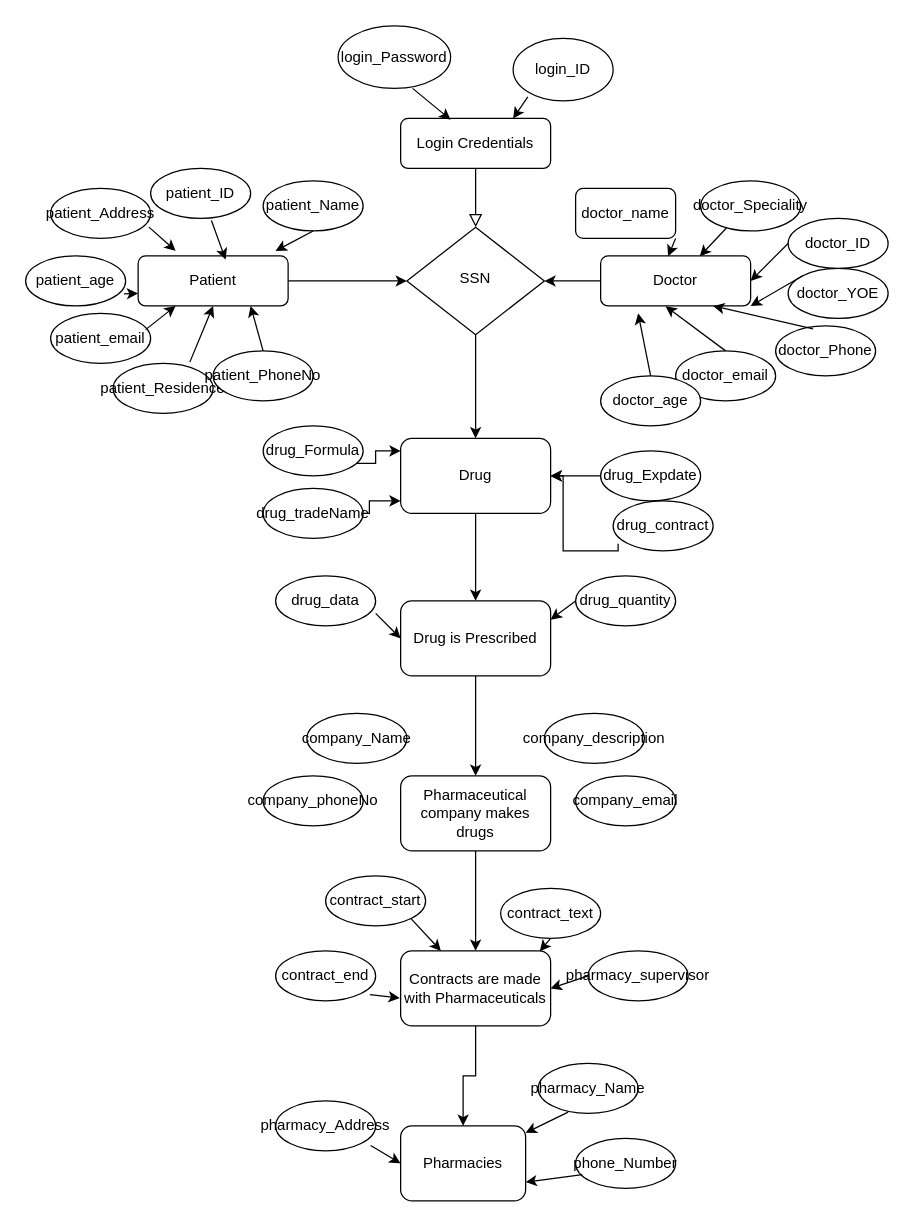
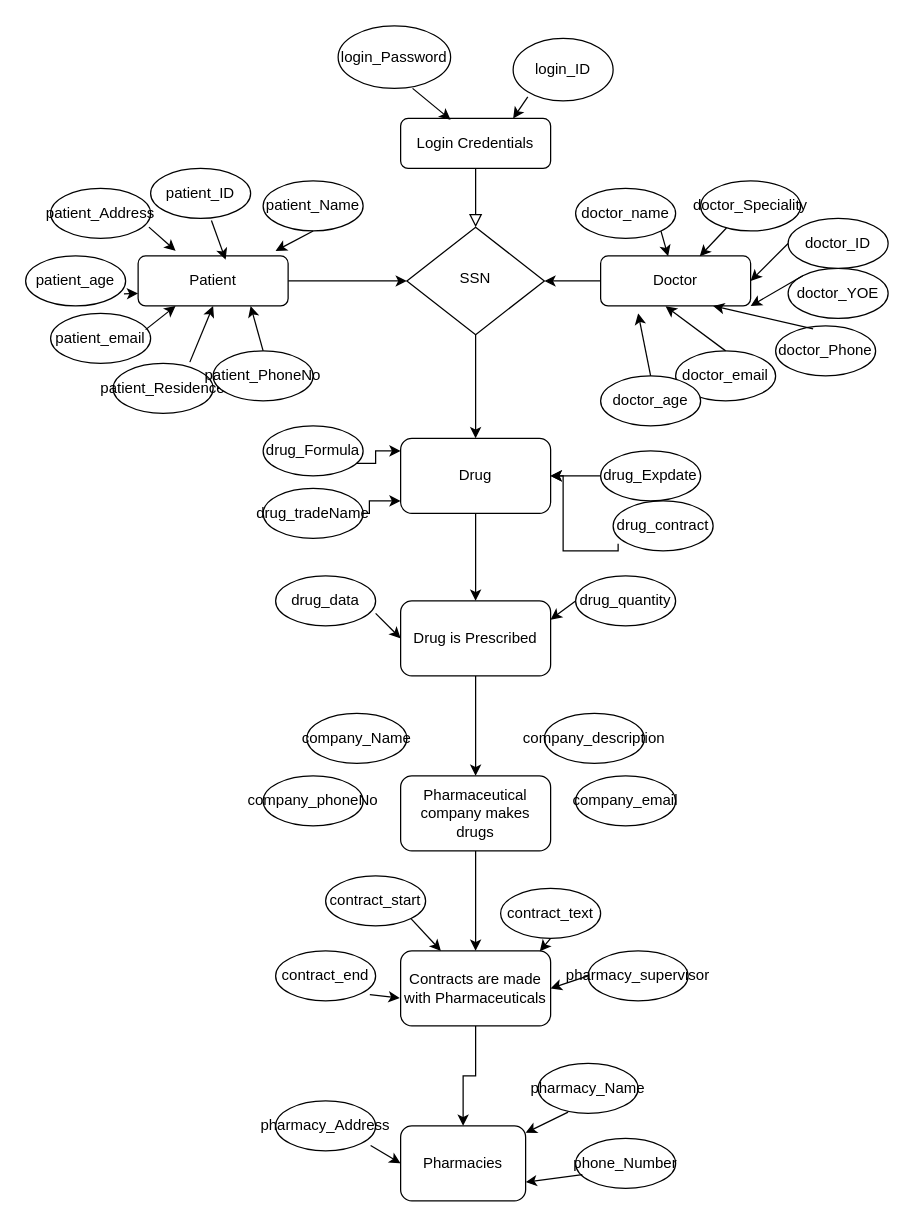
(626, 213) -> (626, 213)
